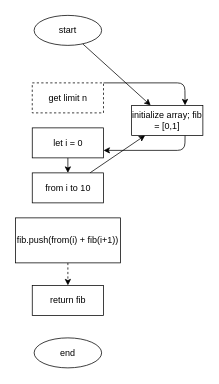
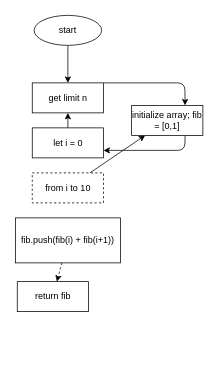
(115, 73) -> (68, 76)
(68, 98) -> (68, 98)
(68, 166) -> (68, 119)
(68, 188) -> (68, 188)
(68, 240) -> (68, 240)
(68, 300) -> (53, 297)
(68, 353) -> none
